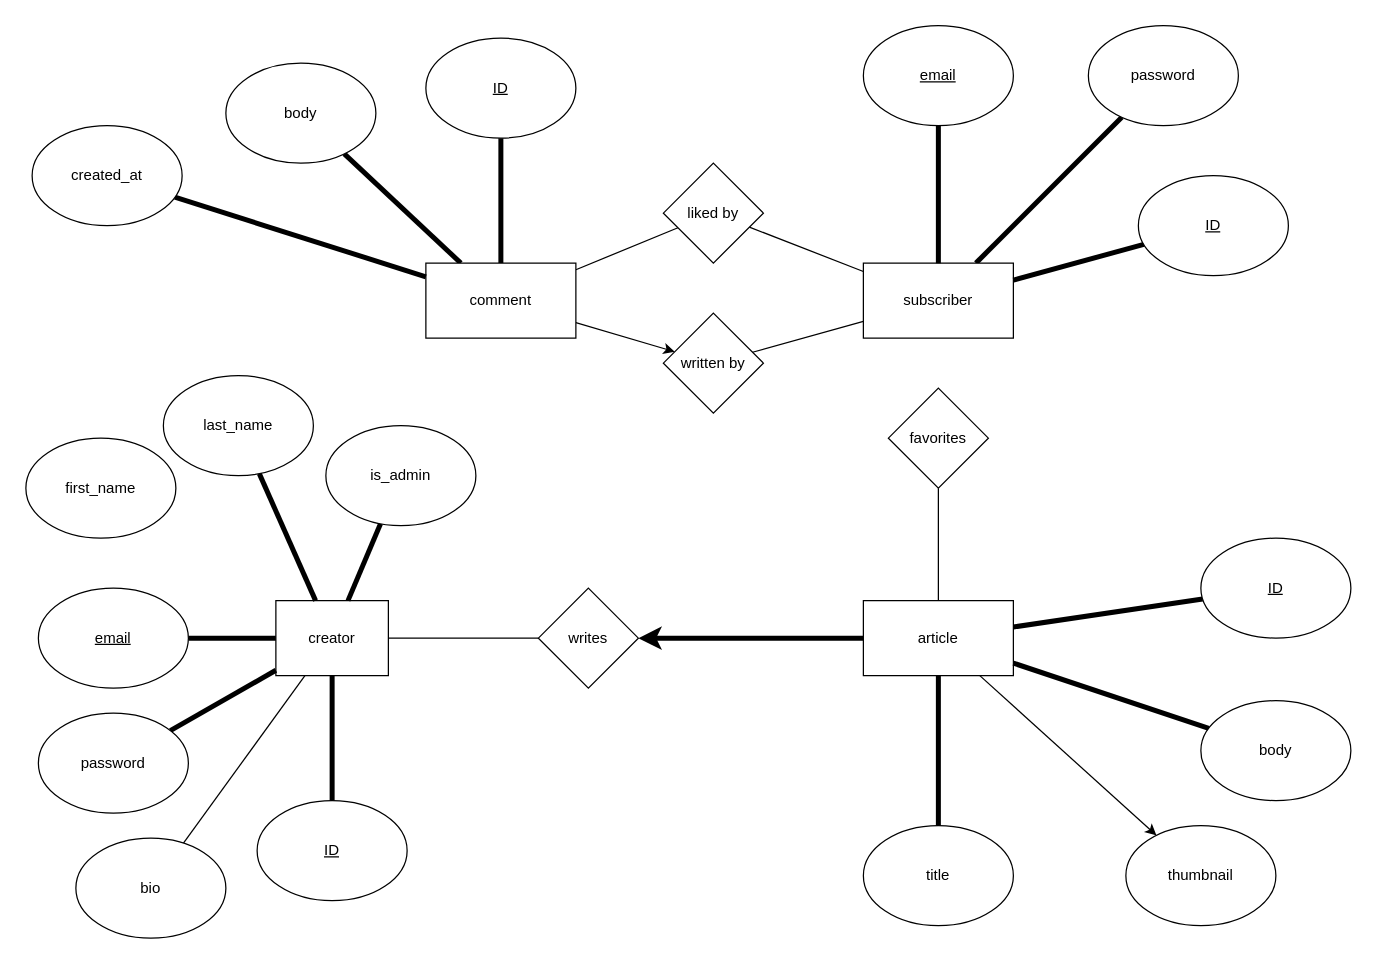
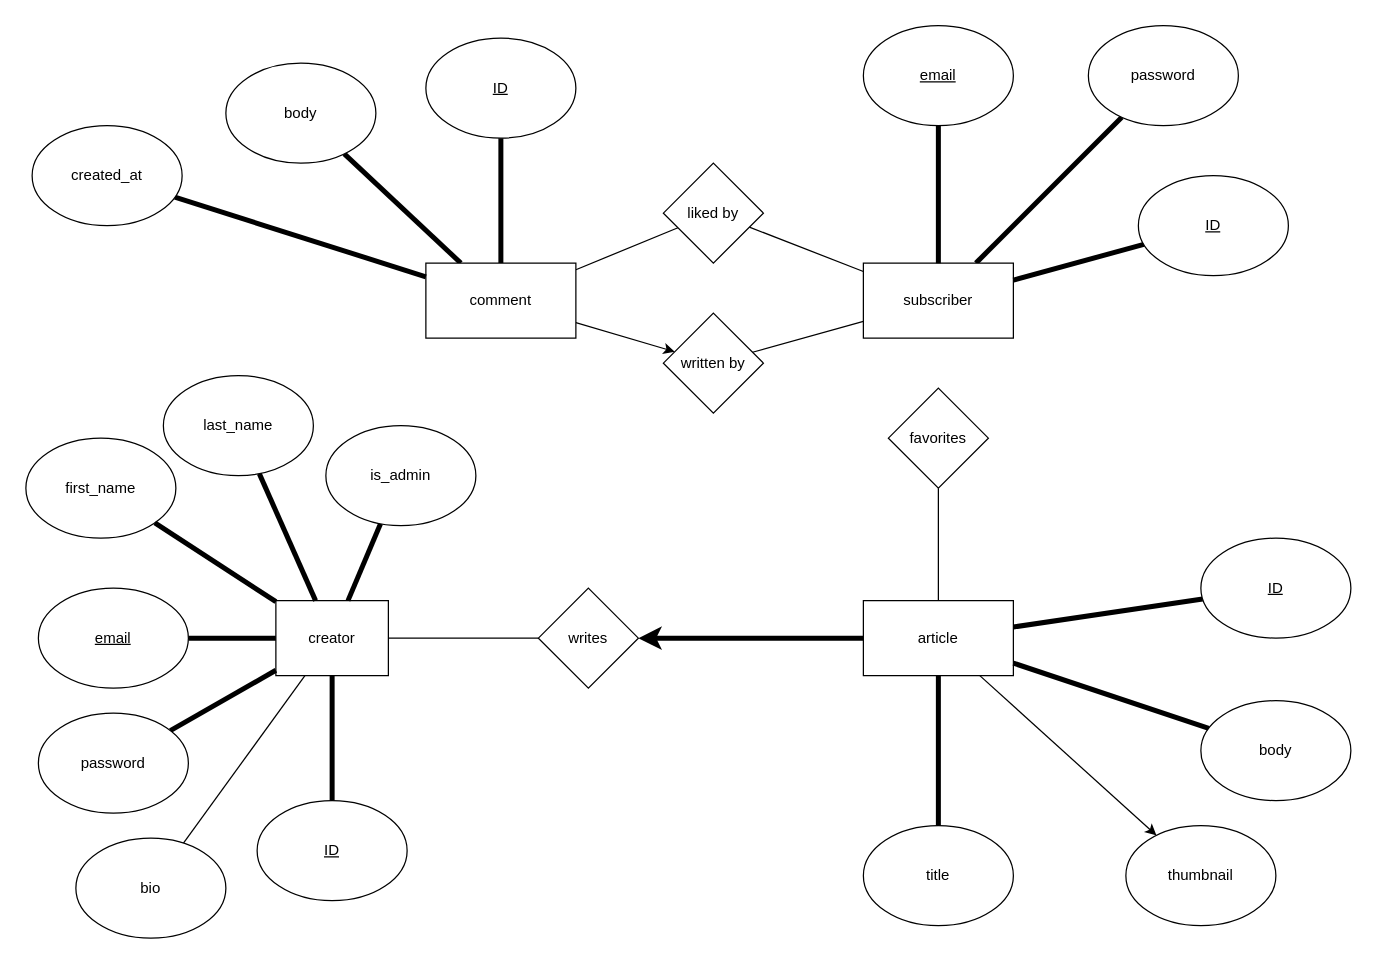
none -> (215, 562)
